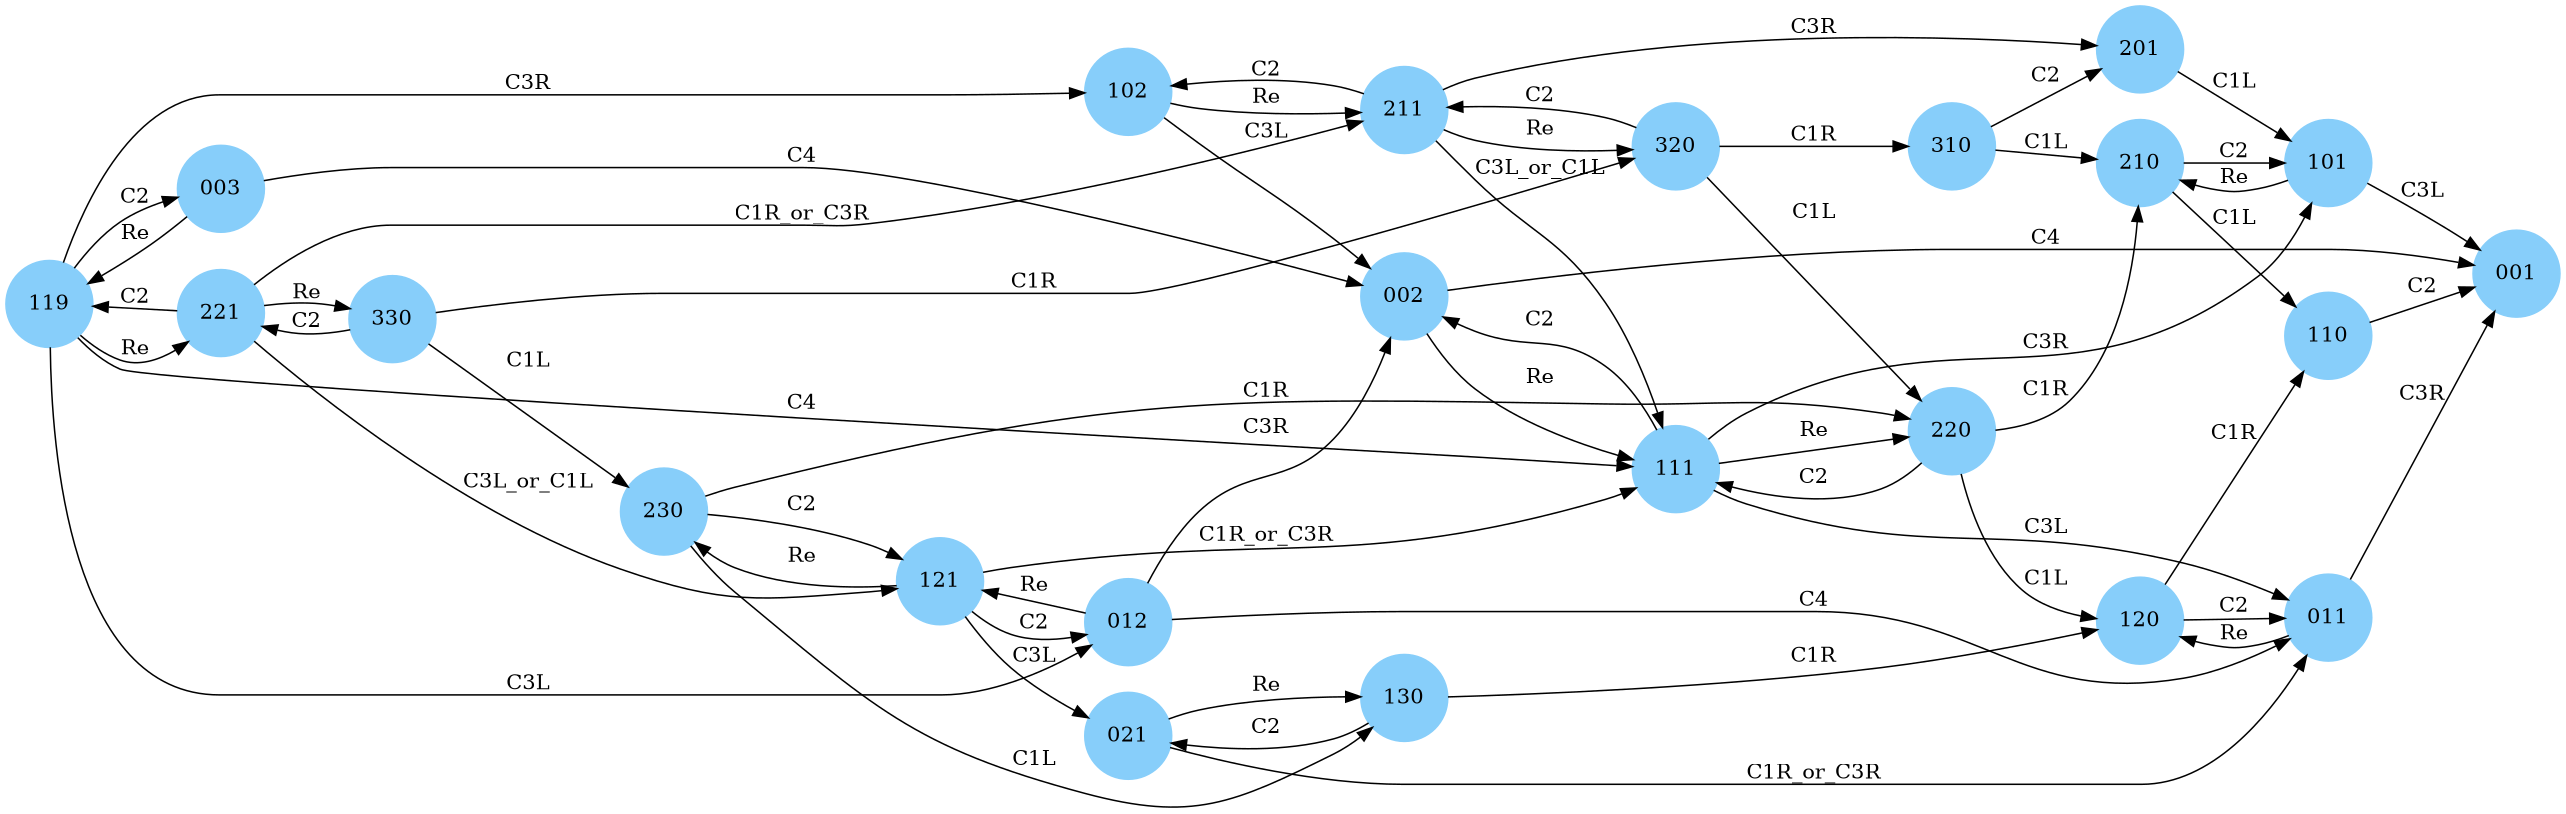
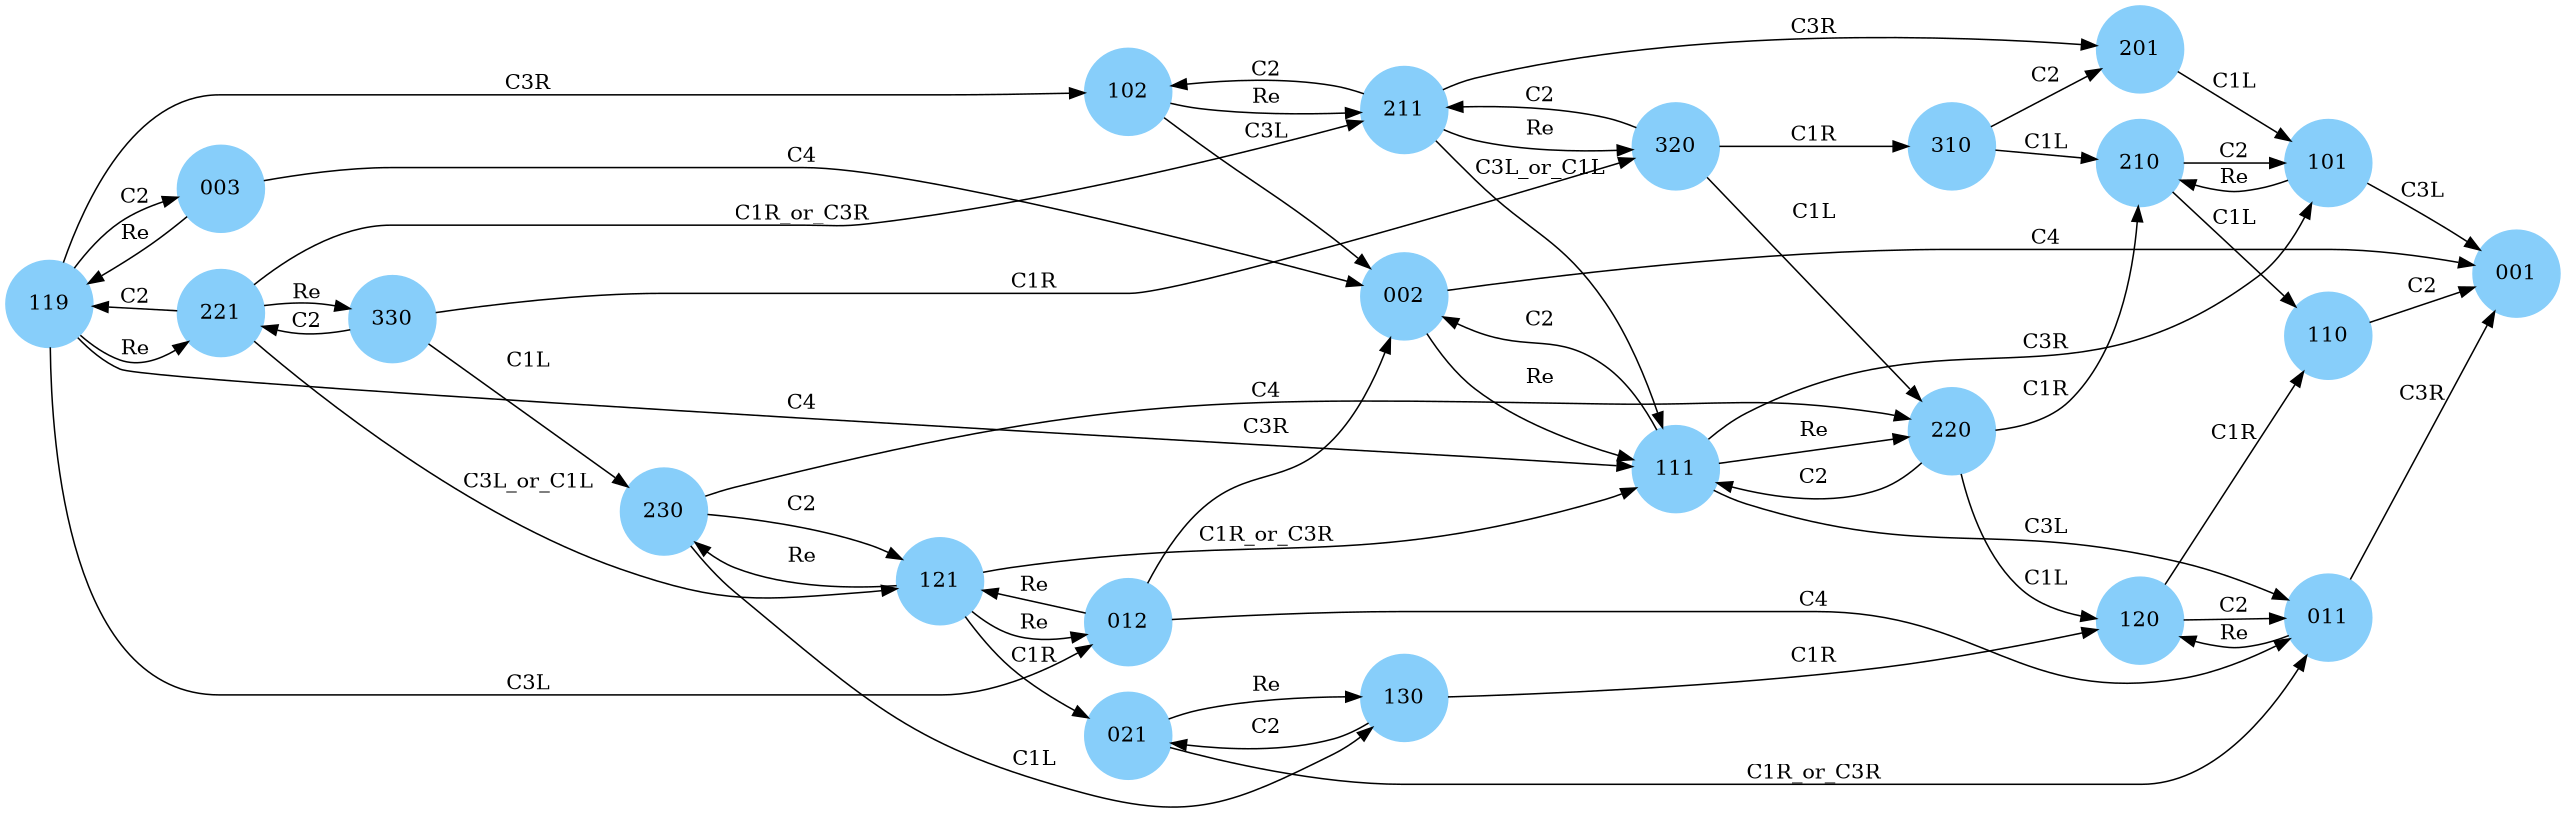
(1266, 391) -> (1266, 391)
(1034, 623) -> (1034, 623)
(1034, 656) -> (1034, 656)
